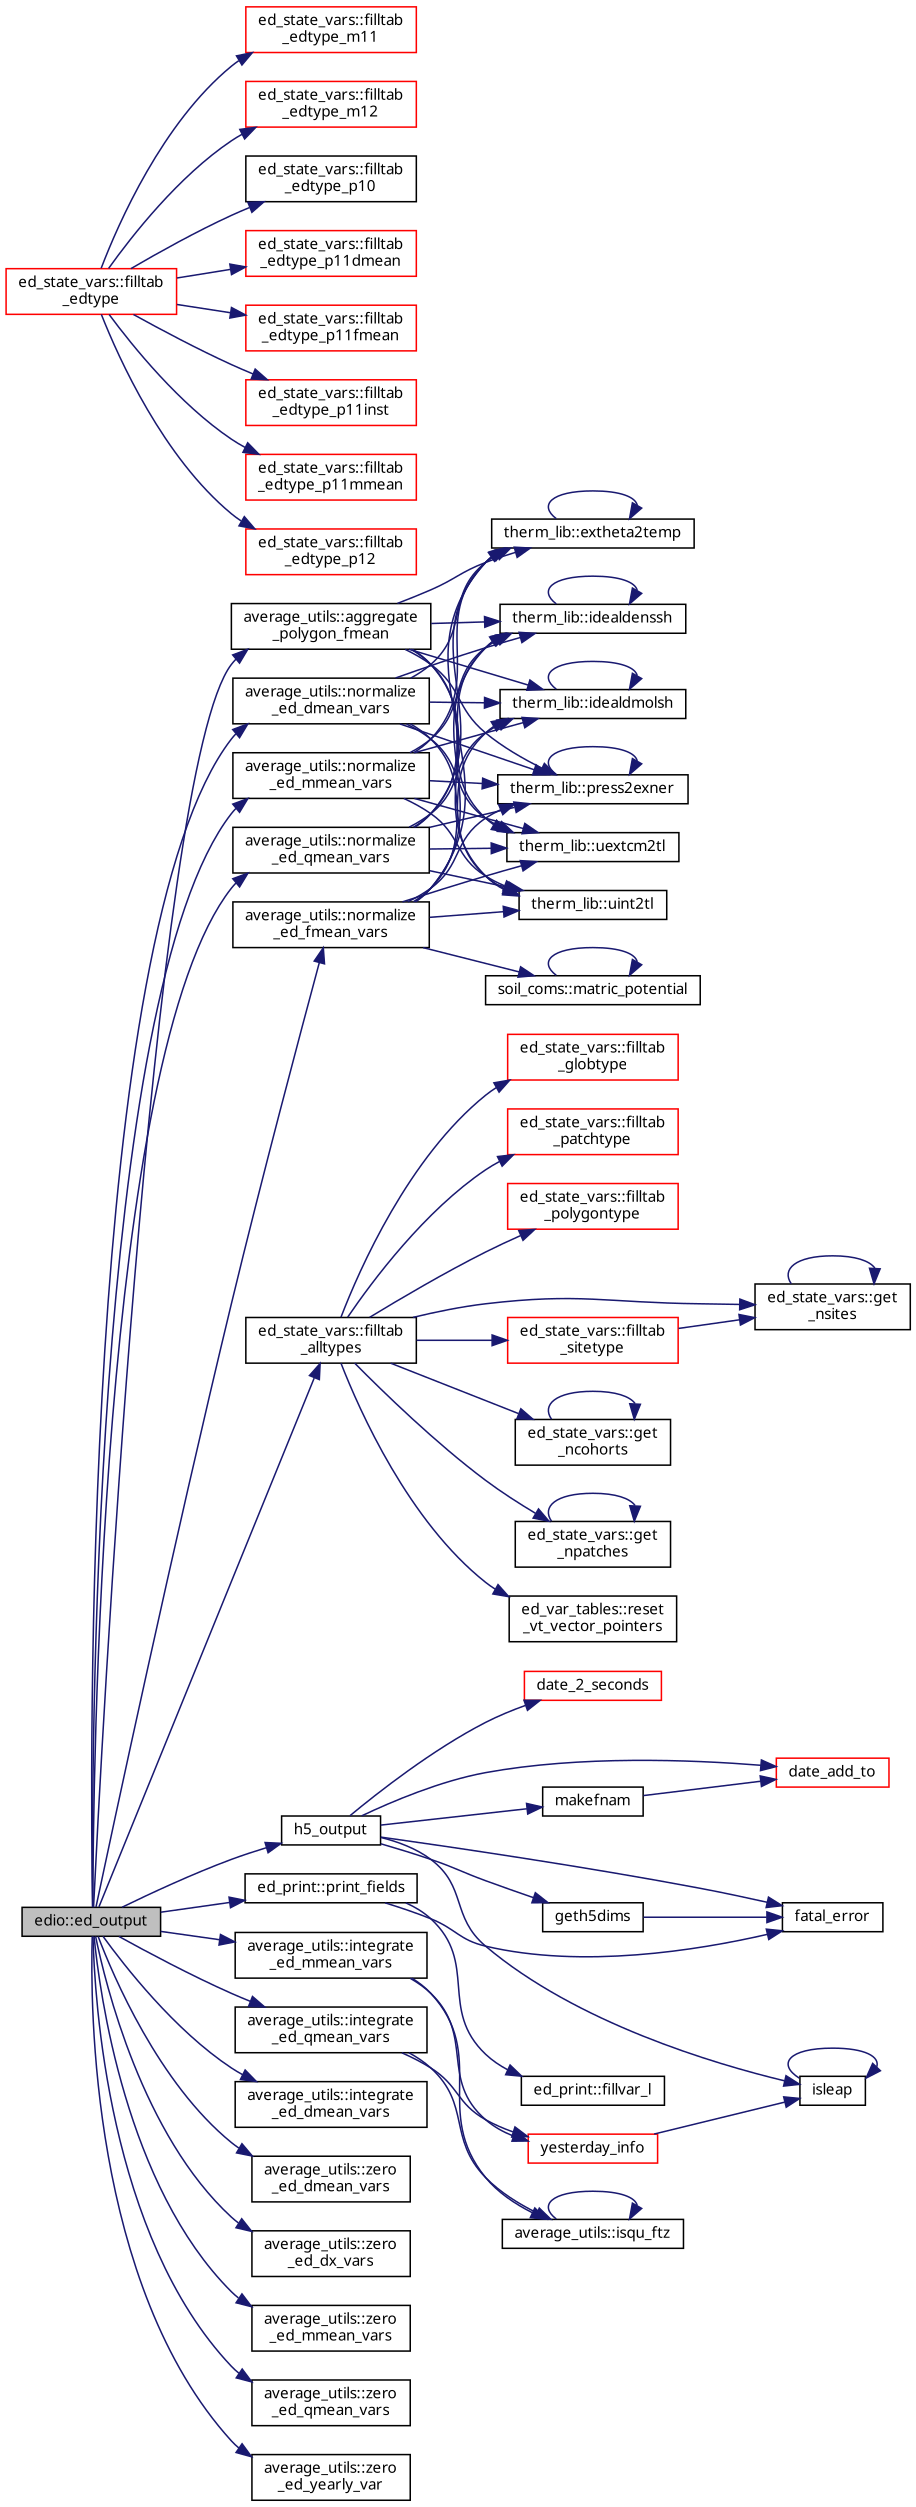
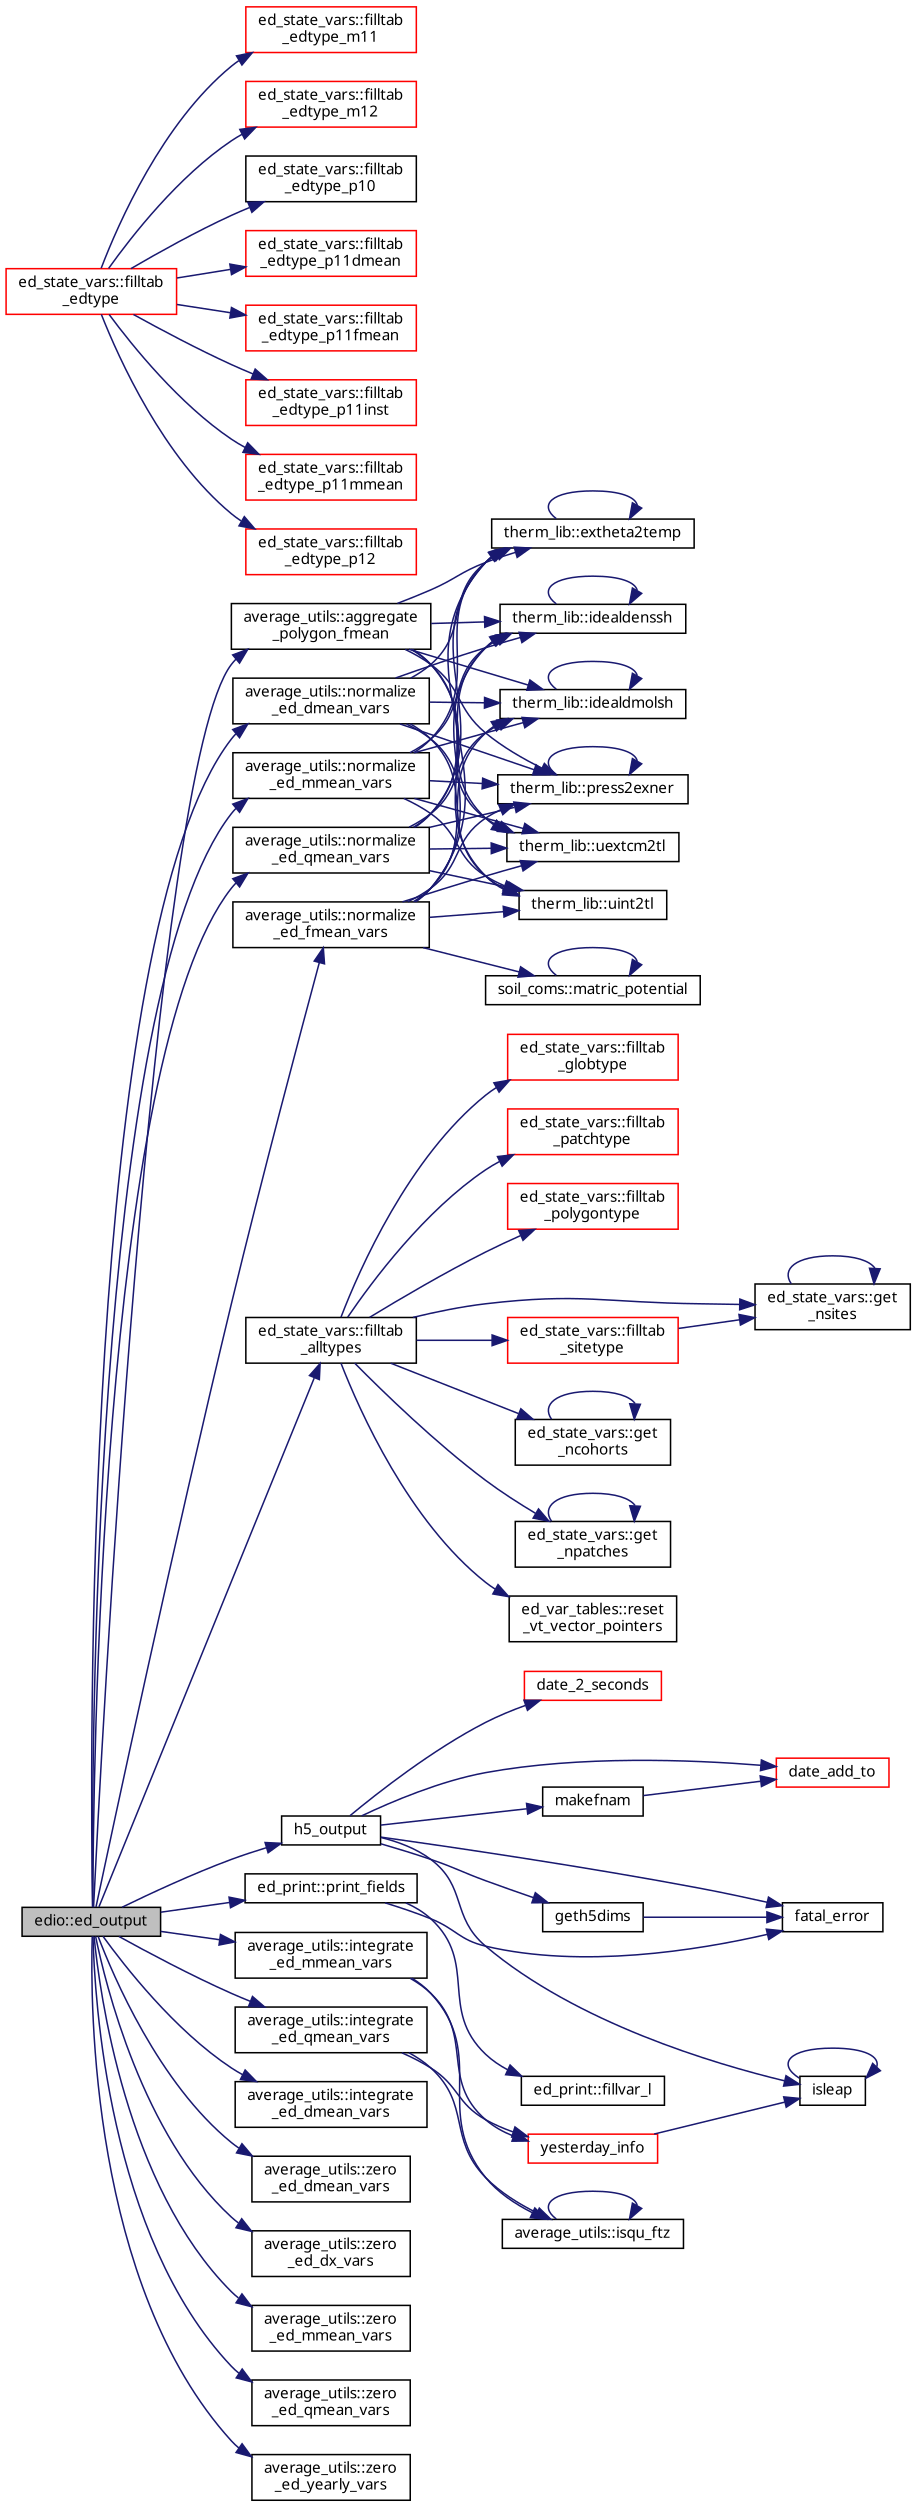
(331, 2477) -> (331, 2477)
